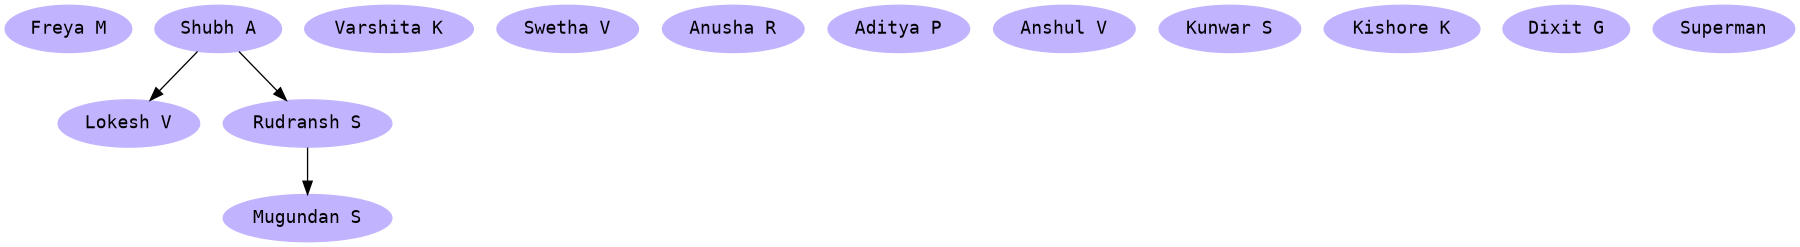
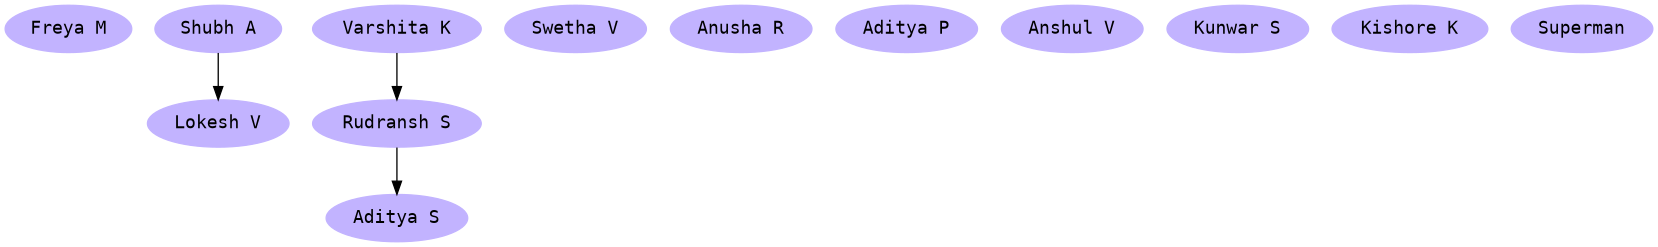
(1566, 29) -> none
(258, 71) -> (397, 70)
(308, 218) -> (397, 218)
